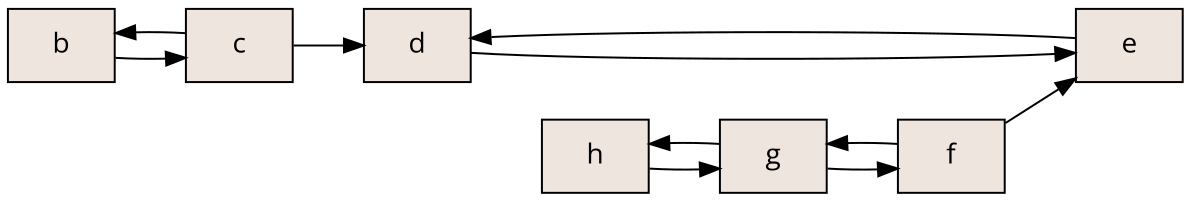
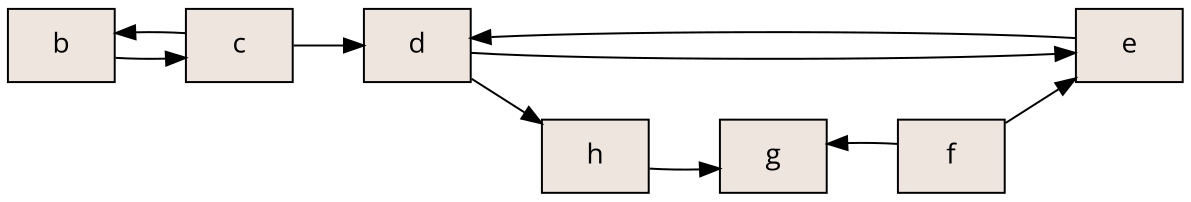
(695, 143) -> (498, 96)
(853, 170) -> none
